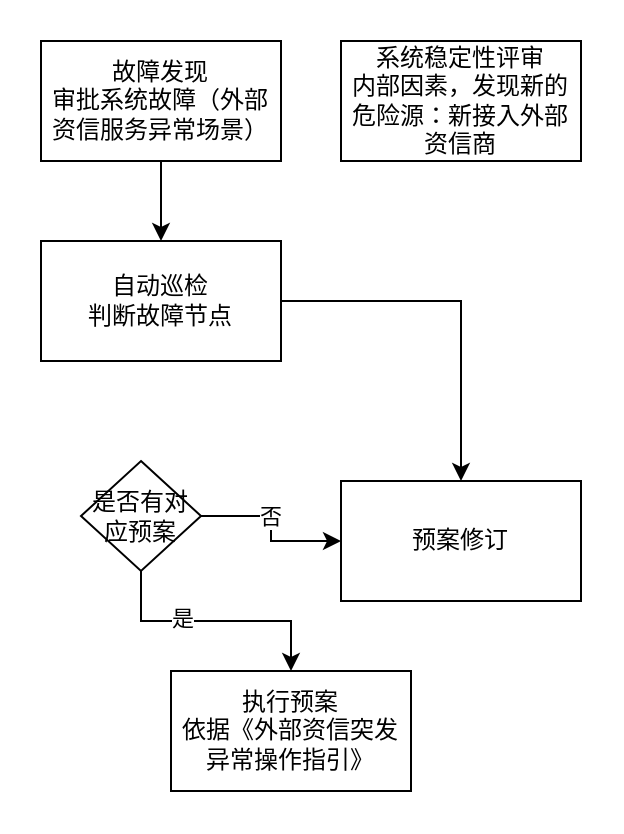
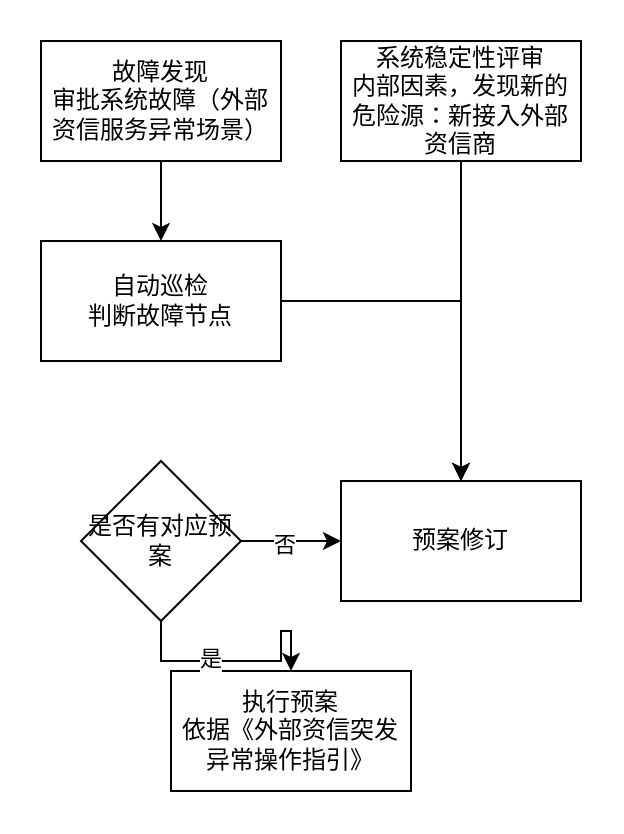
none -> (461, 229)
(141, 516) -> (161, 541)
